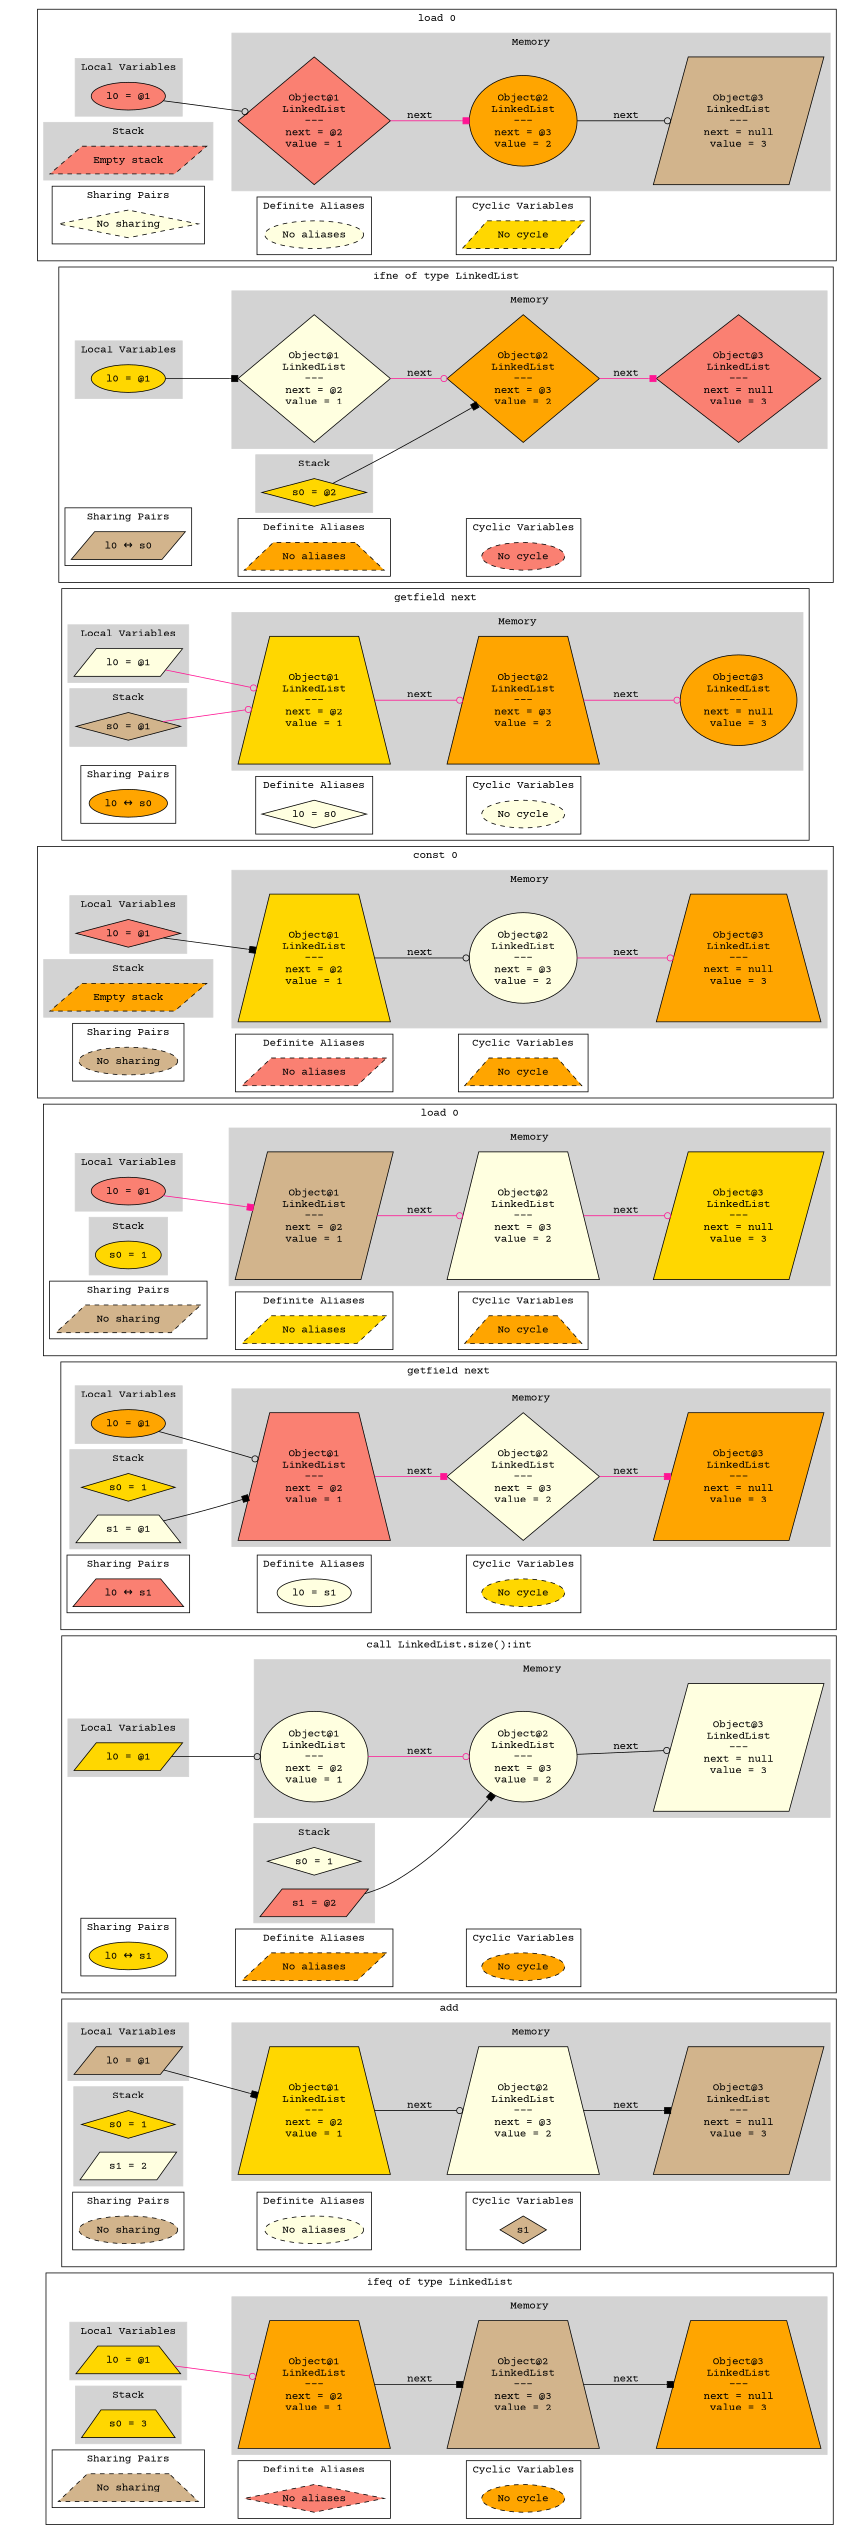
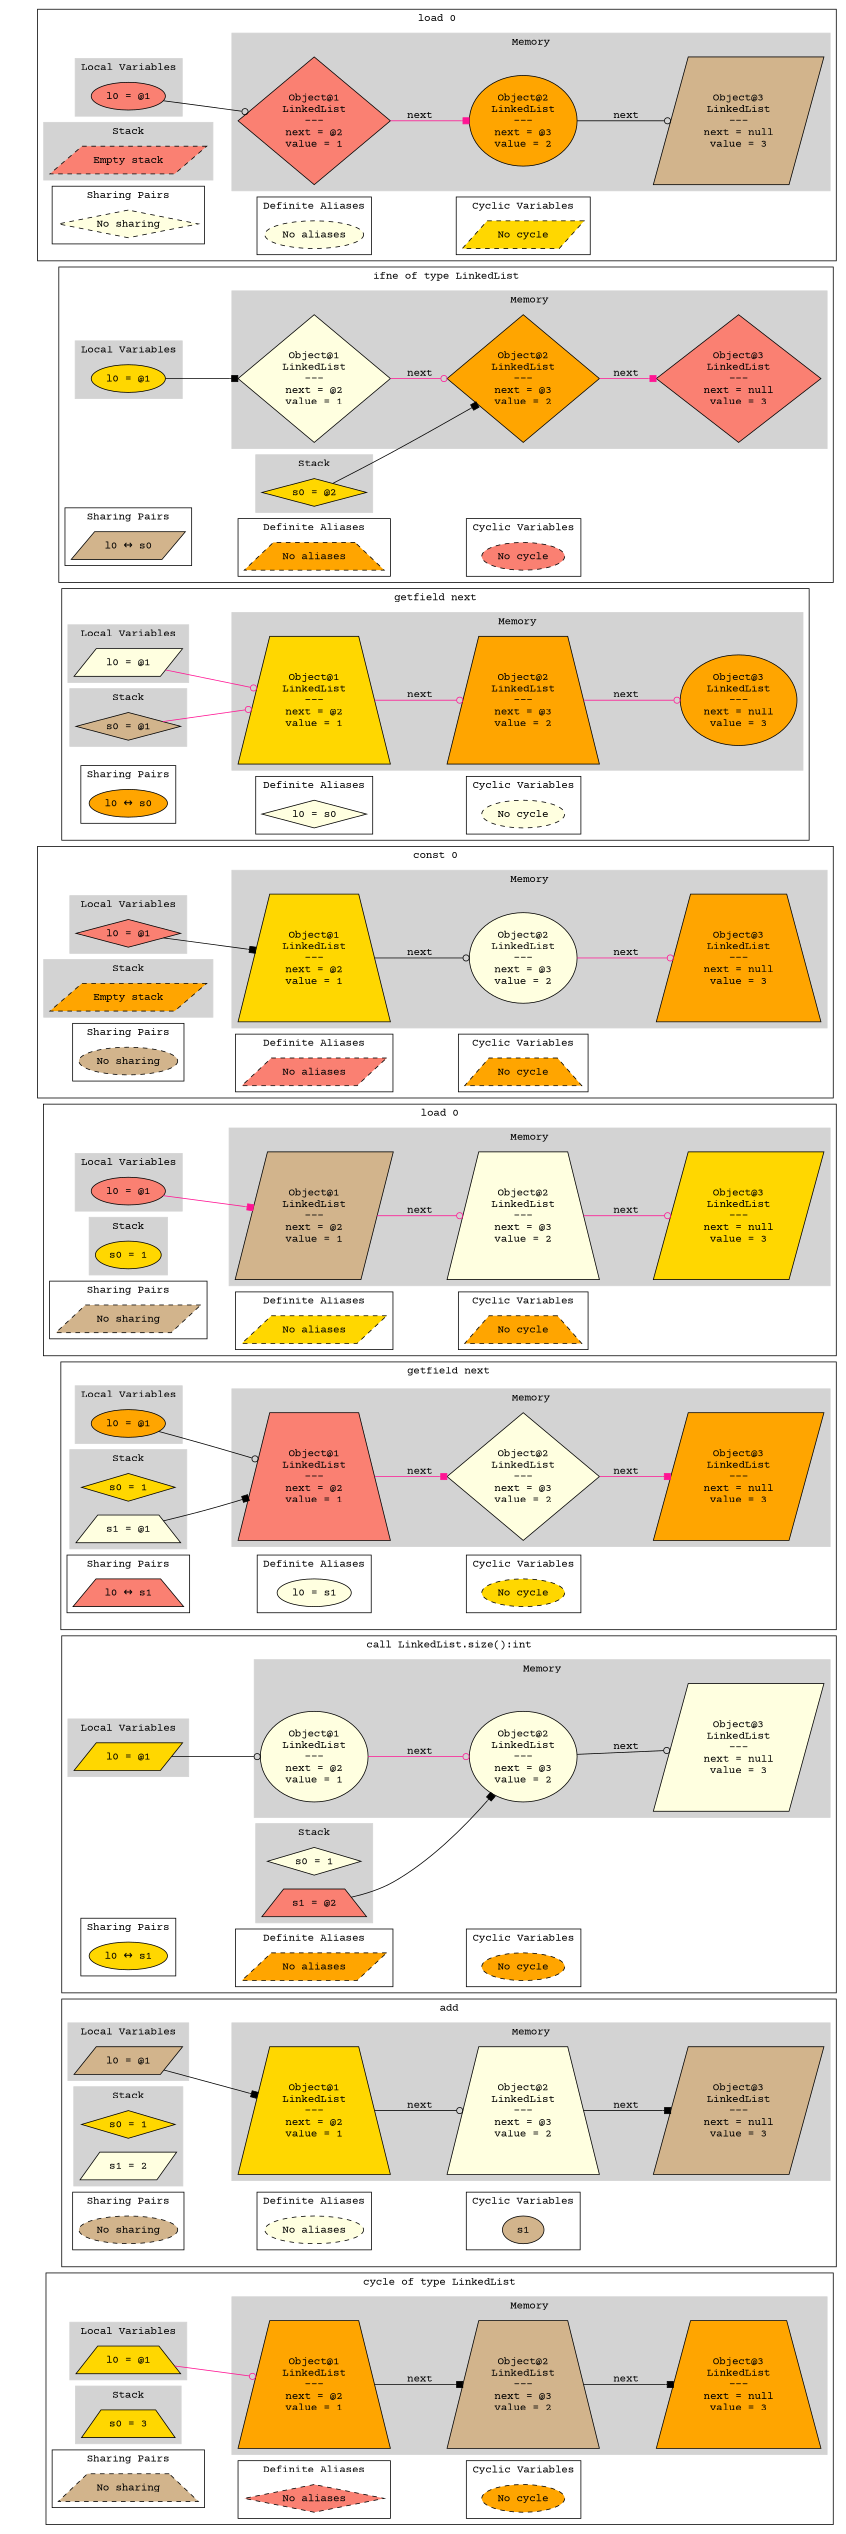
(314, 1903) -> (314, 1903)
(523, 2230) -> (523, 2230)
(440, 2282) -> (440, 2282)
